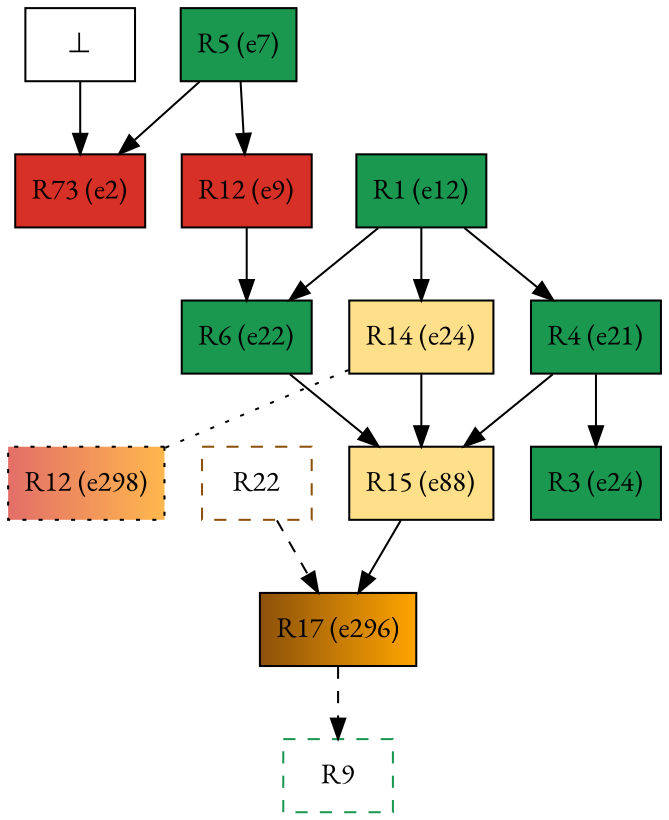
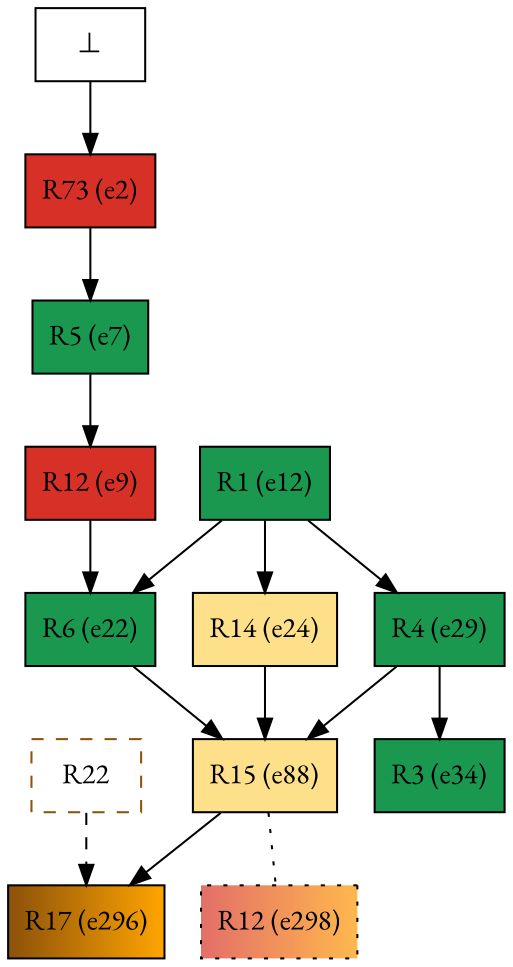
(167, 111) -> (90, 254)
(596, 337) -> (440, 629)
(257, 409) -> (272, 849)
(596, 483) -> (440, 776)
(338, 776) -> none
